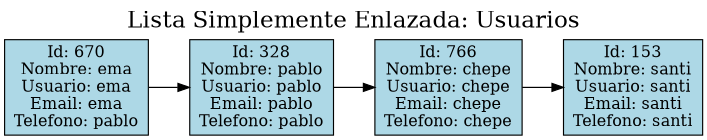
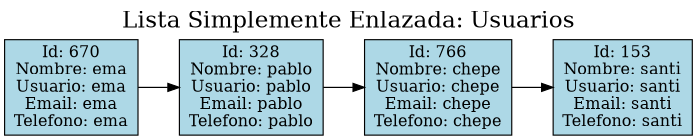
(76, 87) -> (71, 87)
